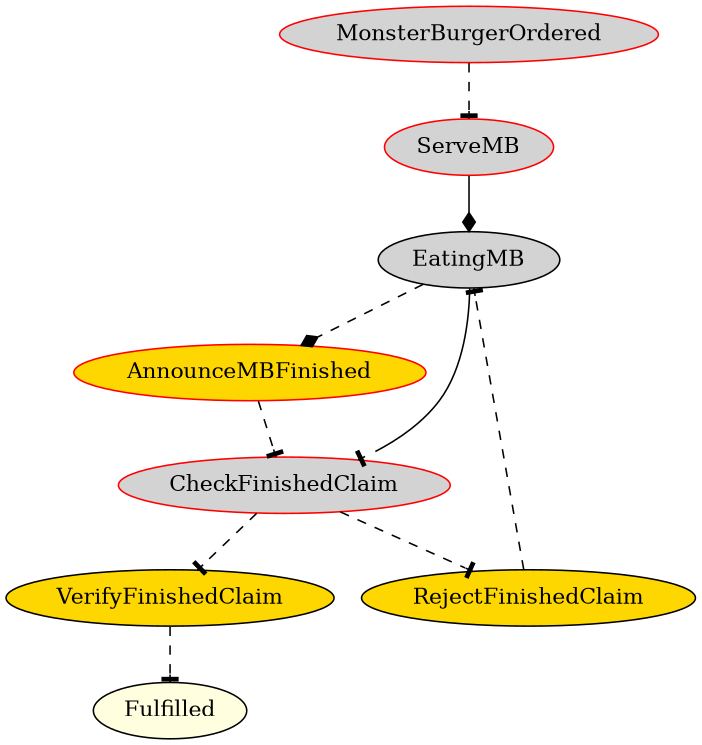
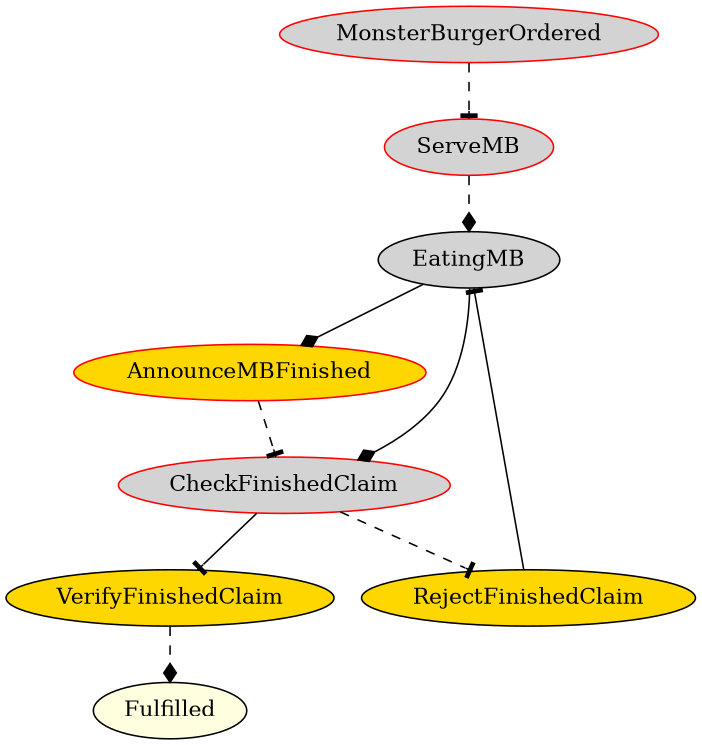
(469, 194) -> (469, 194)
(371, 311) -> (371, 311)
(449, 385) -> (449, 385)
(499, 433) -> (499, 433)
(230, 539) -> (230, 539)
(170, 651) -> (170, 651)
